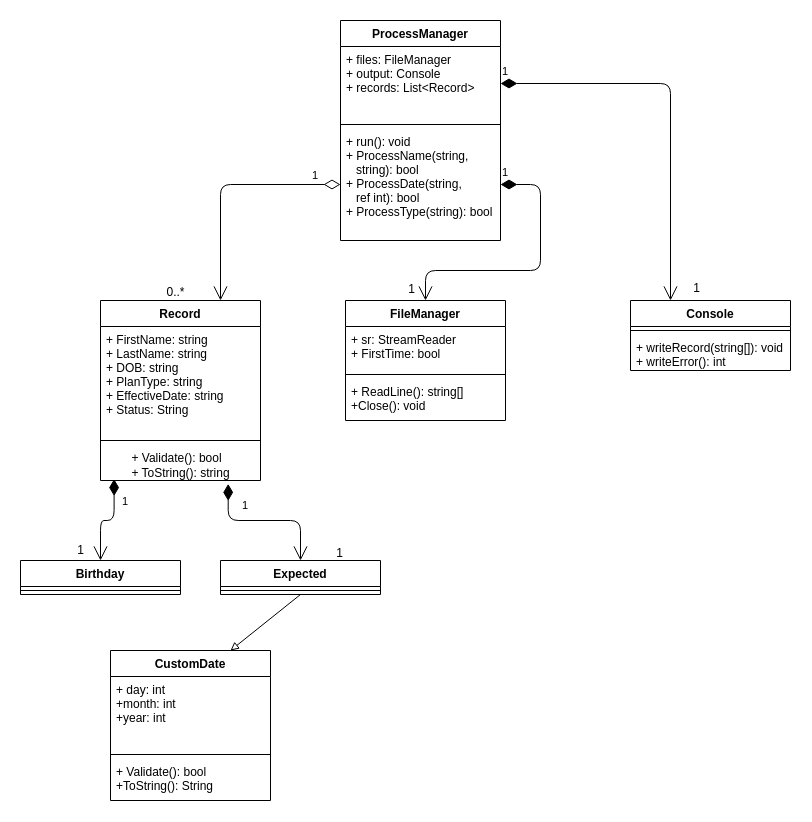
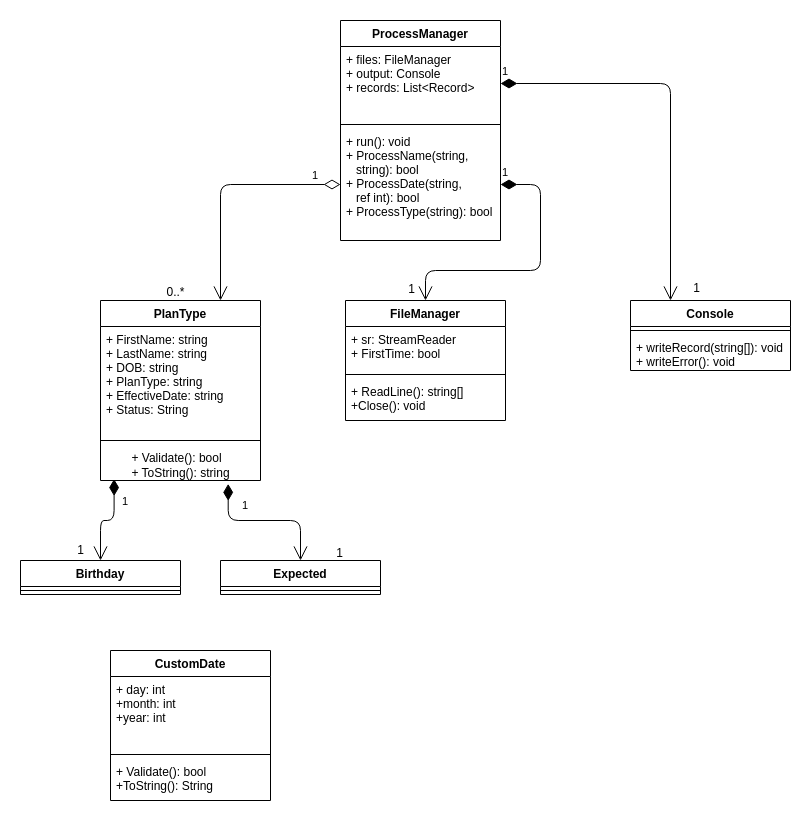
(180, 314) -> (180, 314)
(724, 348) -> (724, 348)
(268, 620) -> none
